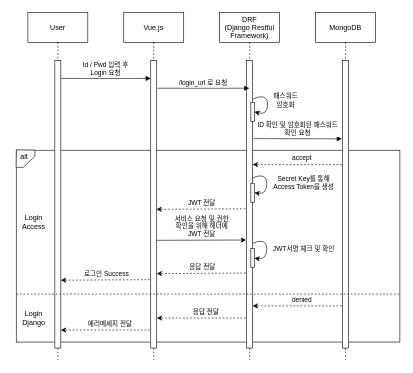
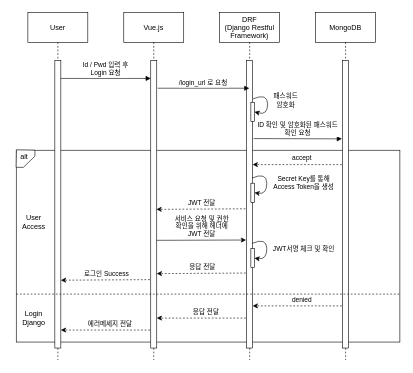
(34, 222) -> (34, 222)
